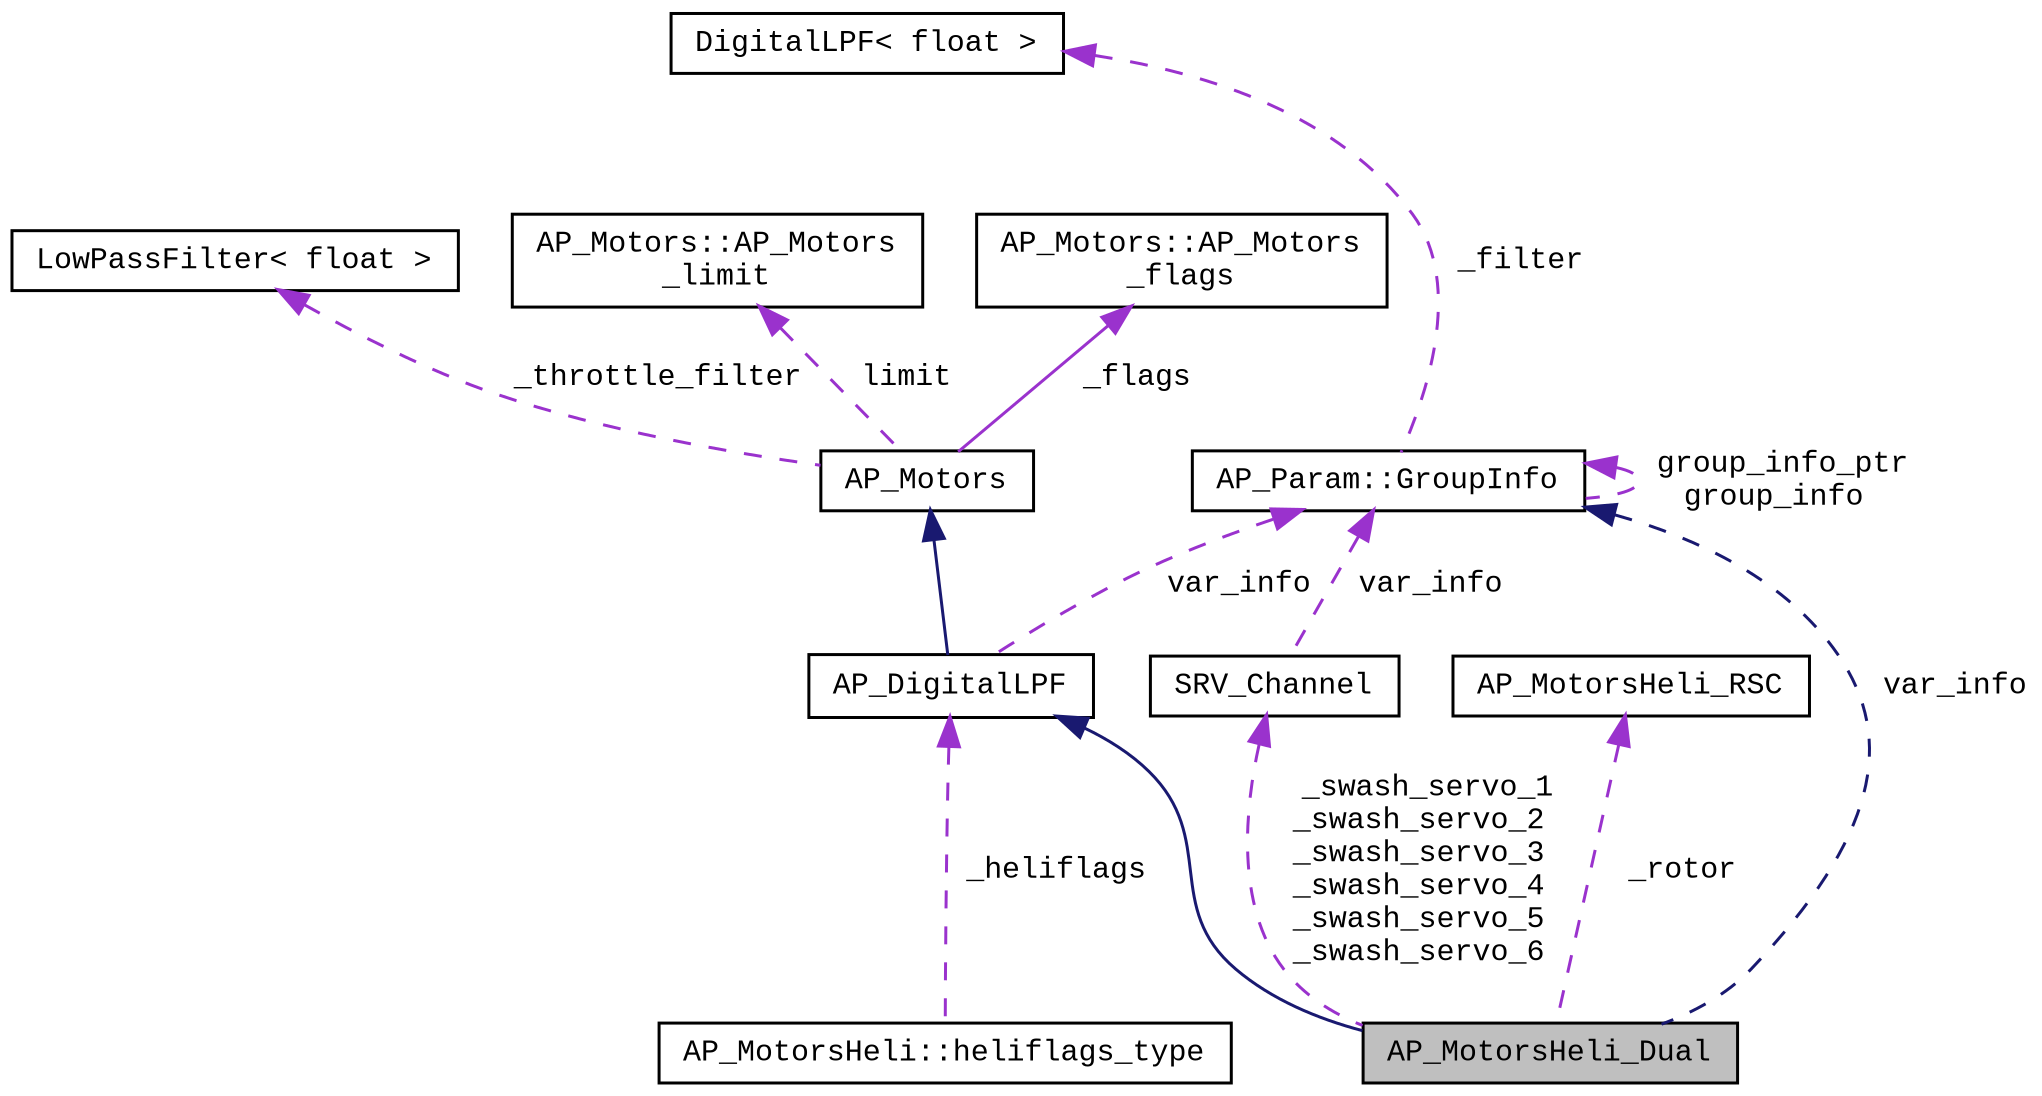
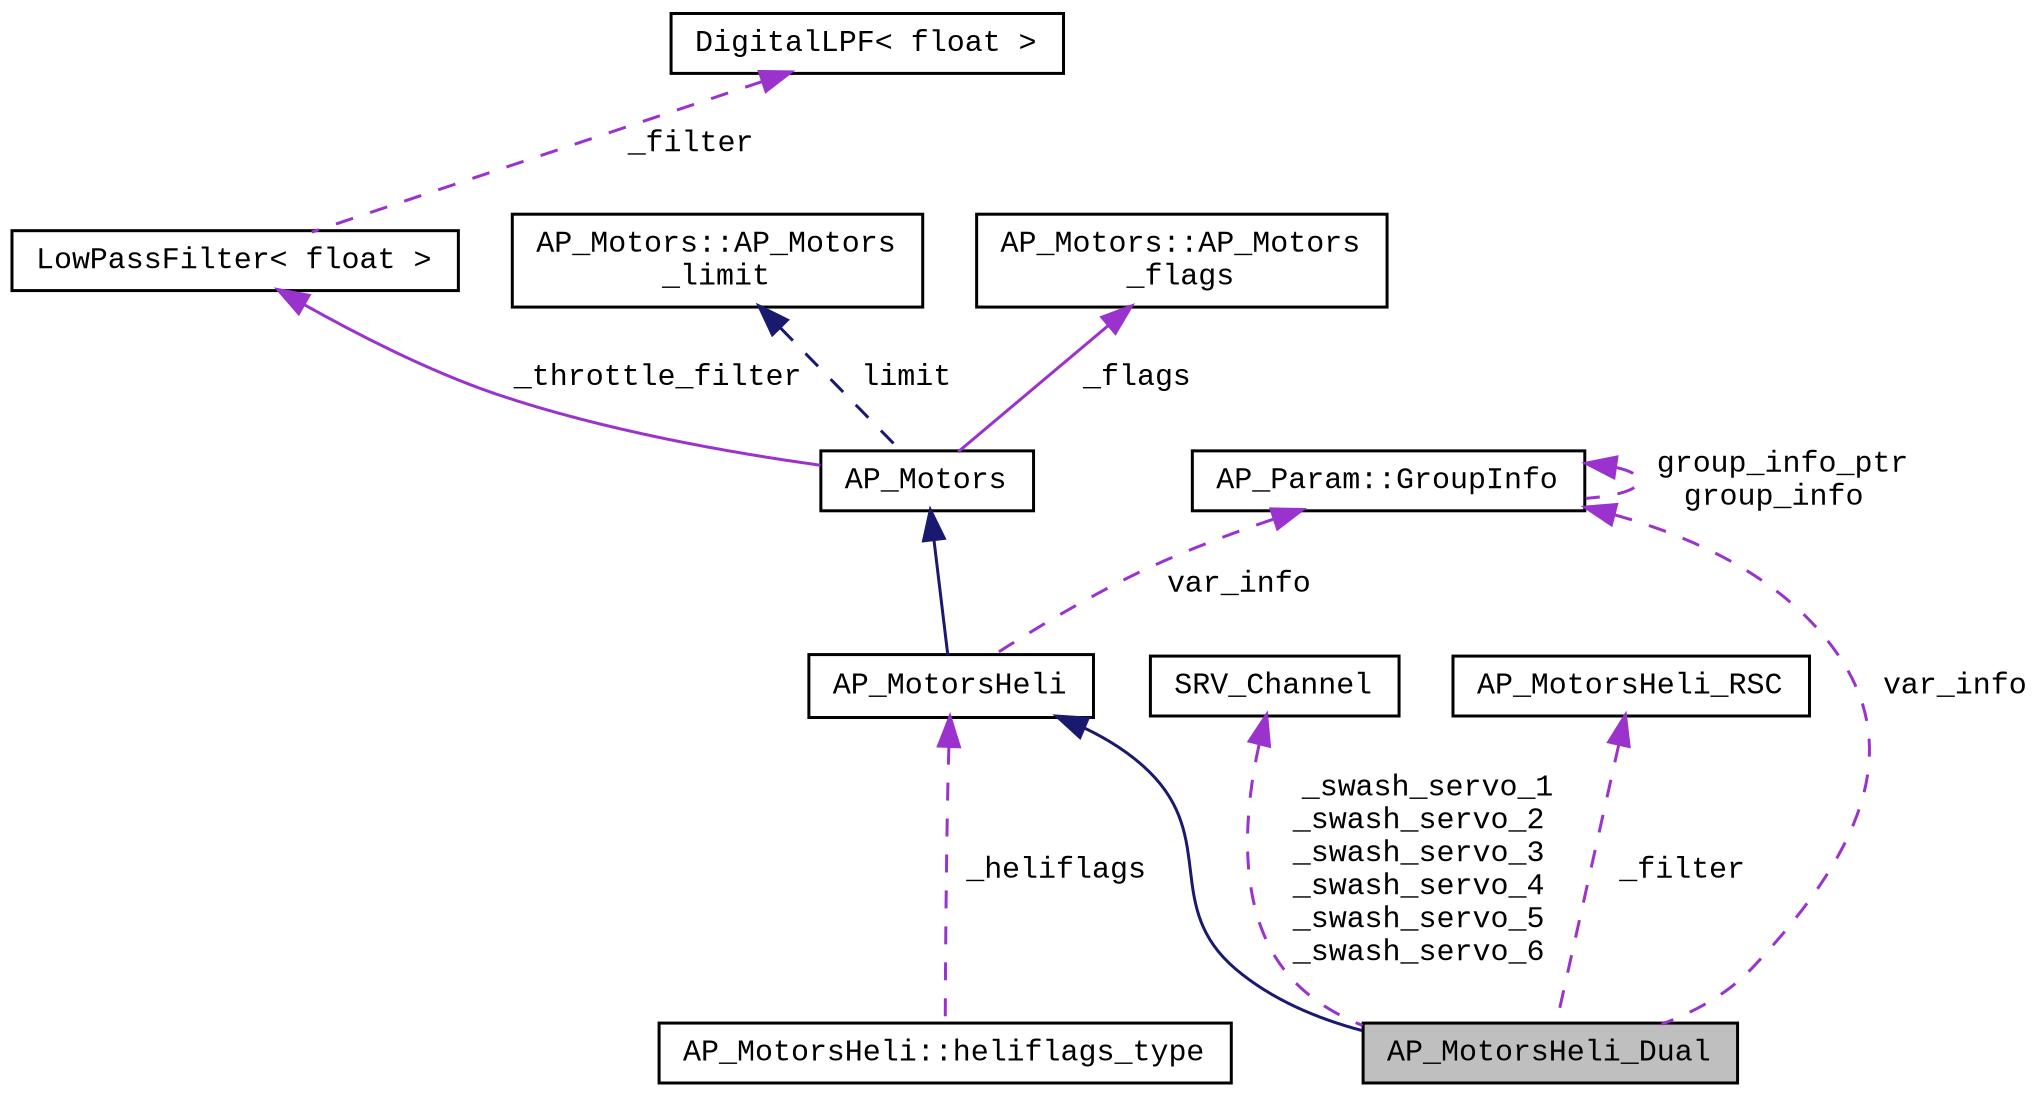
(1374, 172) -> (537, 157)
(841, 390) -> (841, 390)
(554, 412) -> (554, 412)
(1324, 596) -> none
(951, 686) -> (951, 686)
(1869, 745) -> (1869, 745)
(1675, 870) -> (1675, 870)
